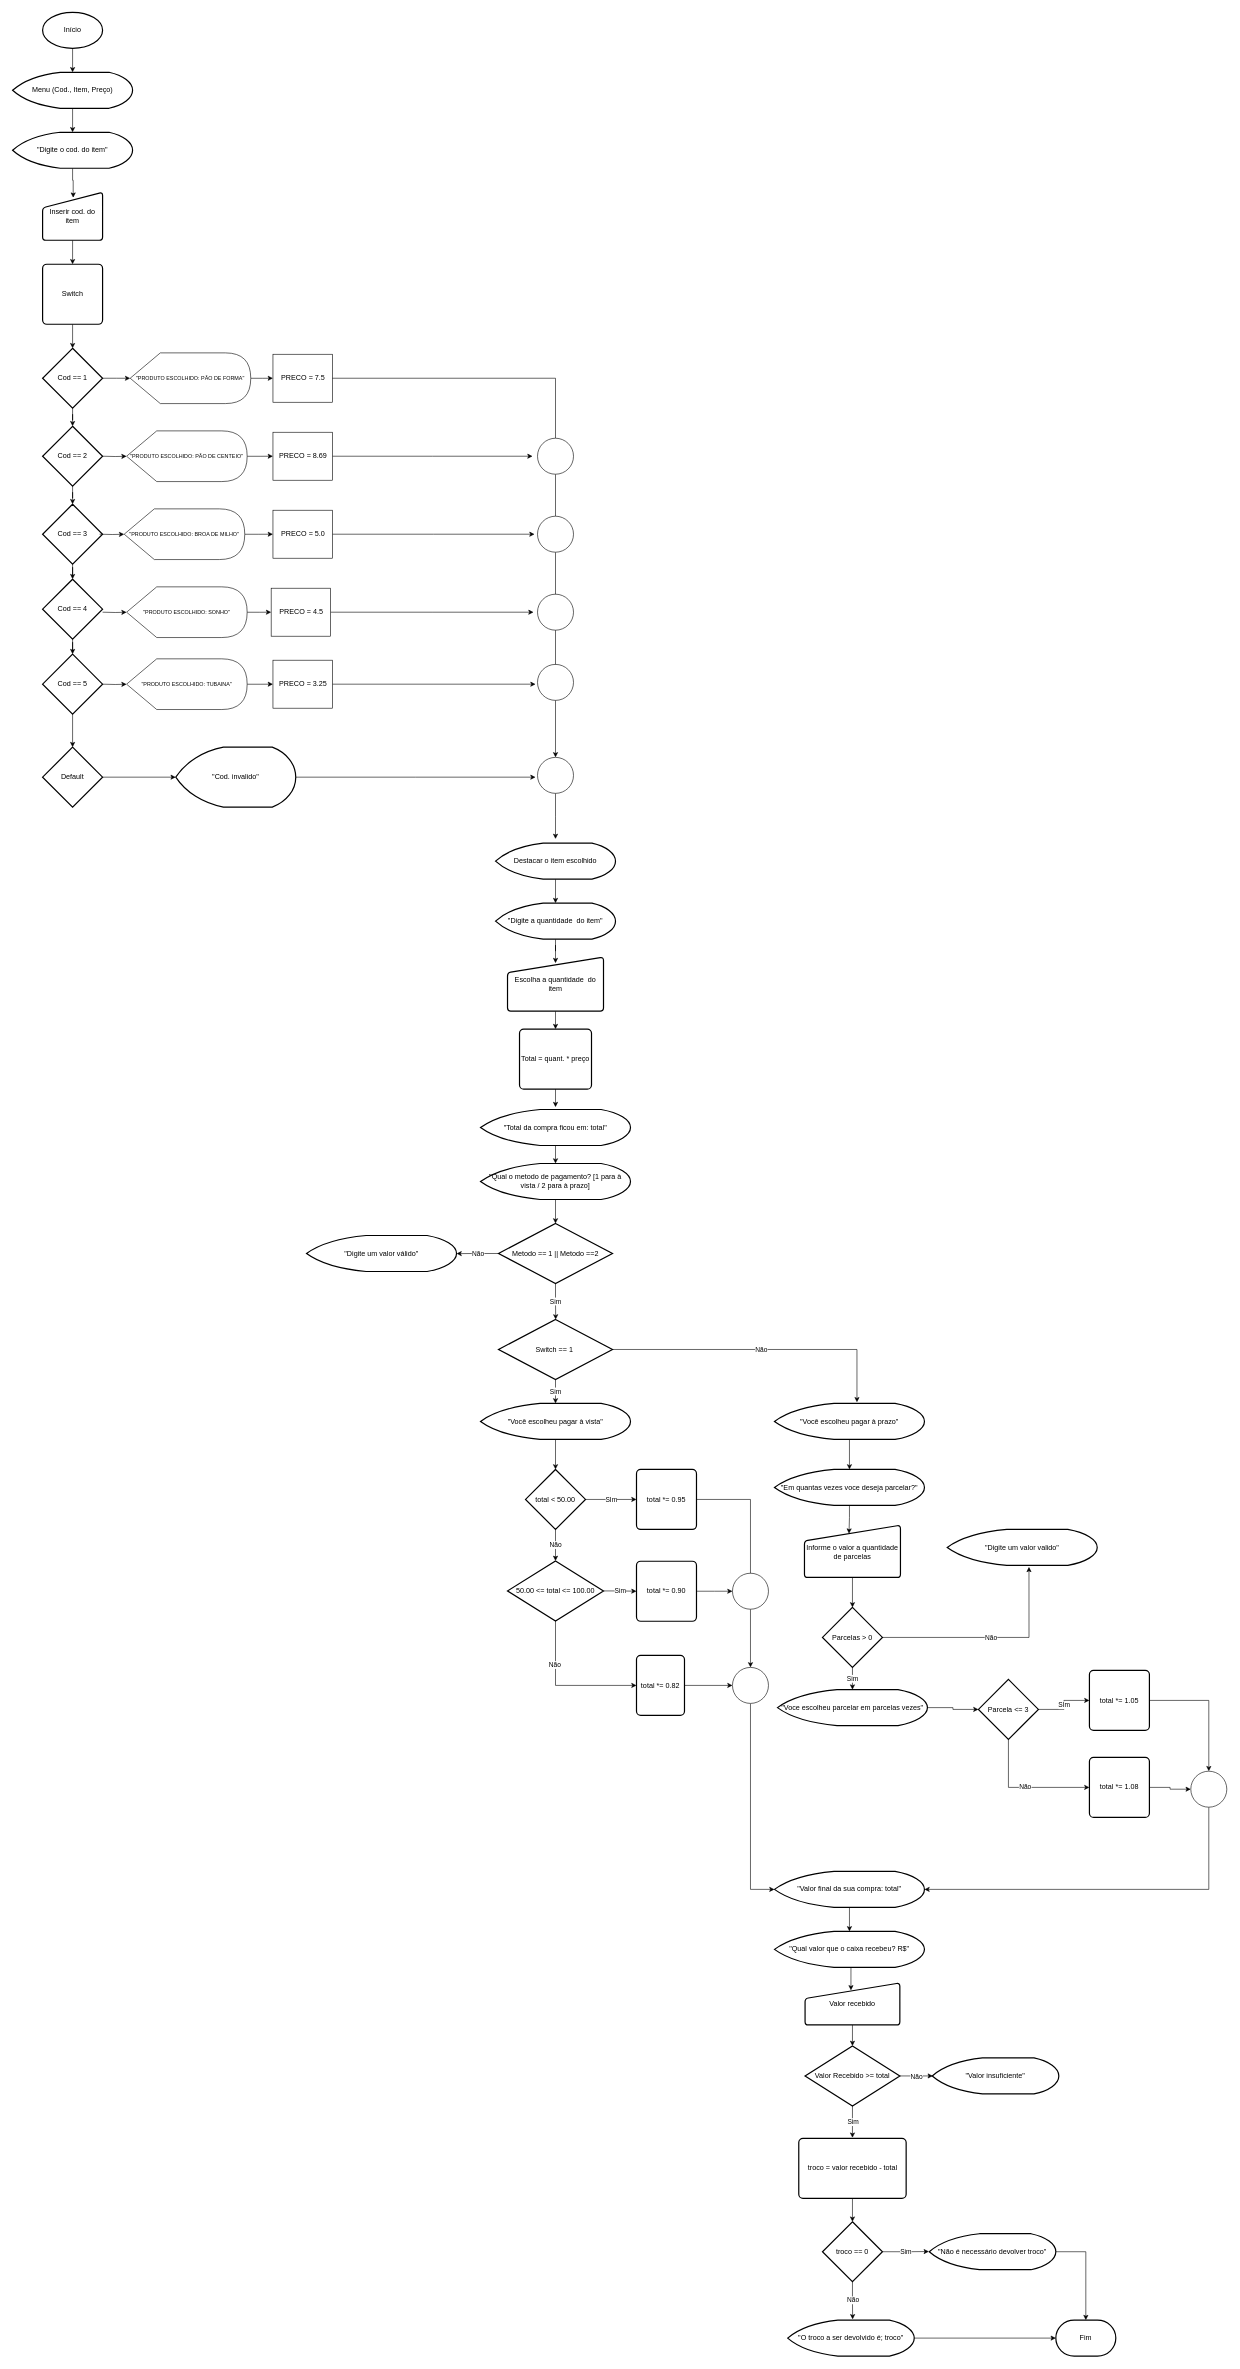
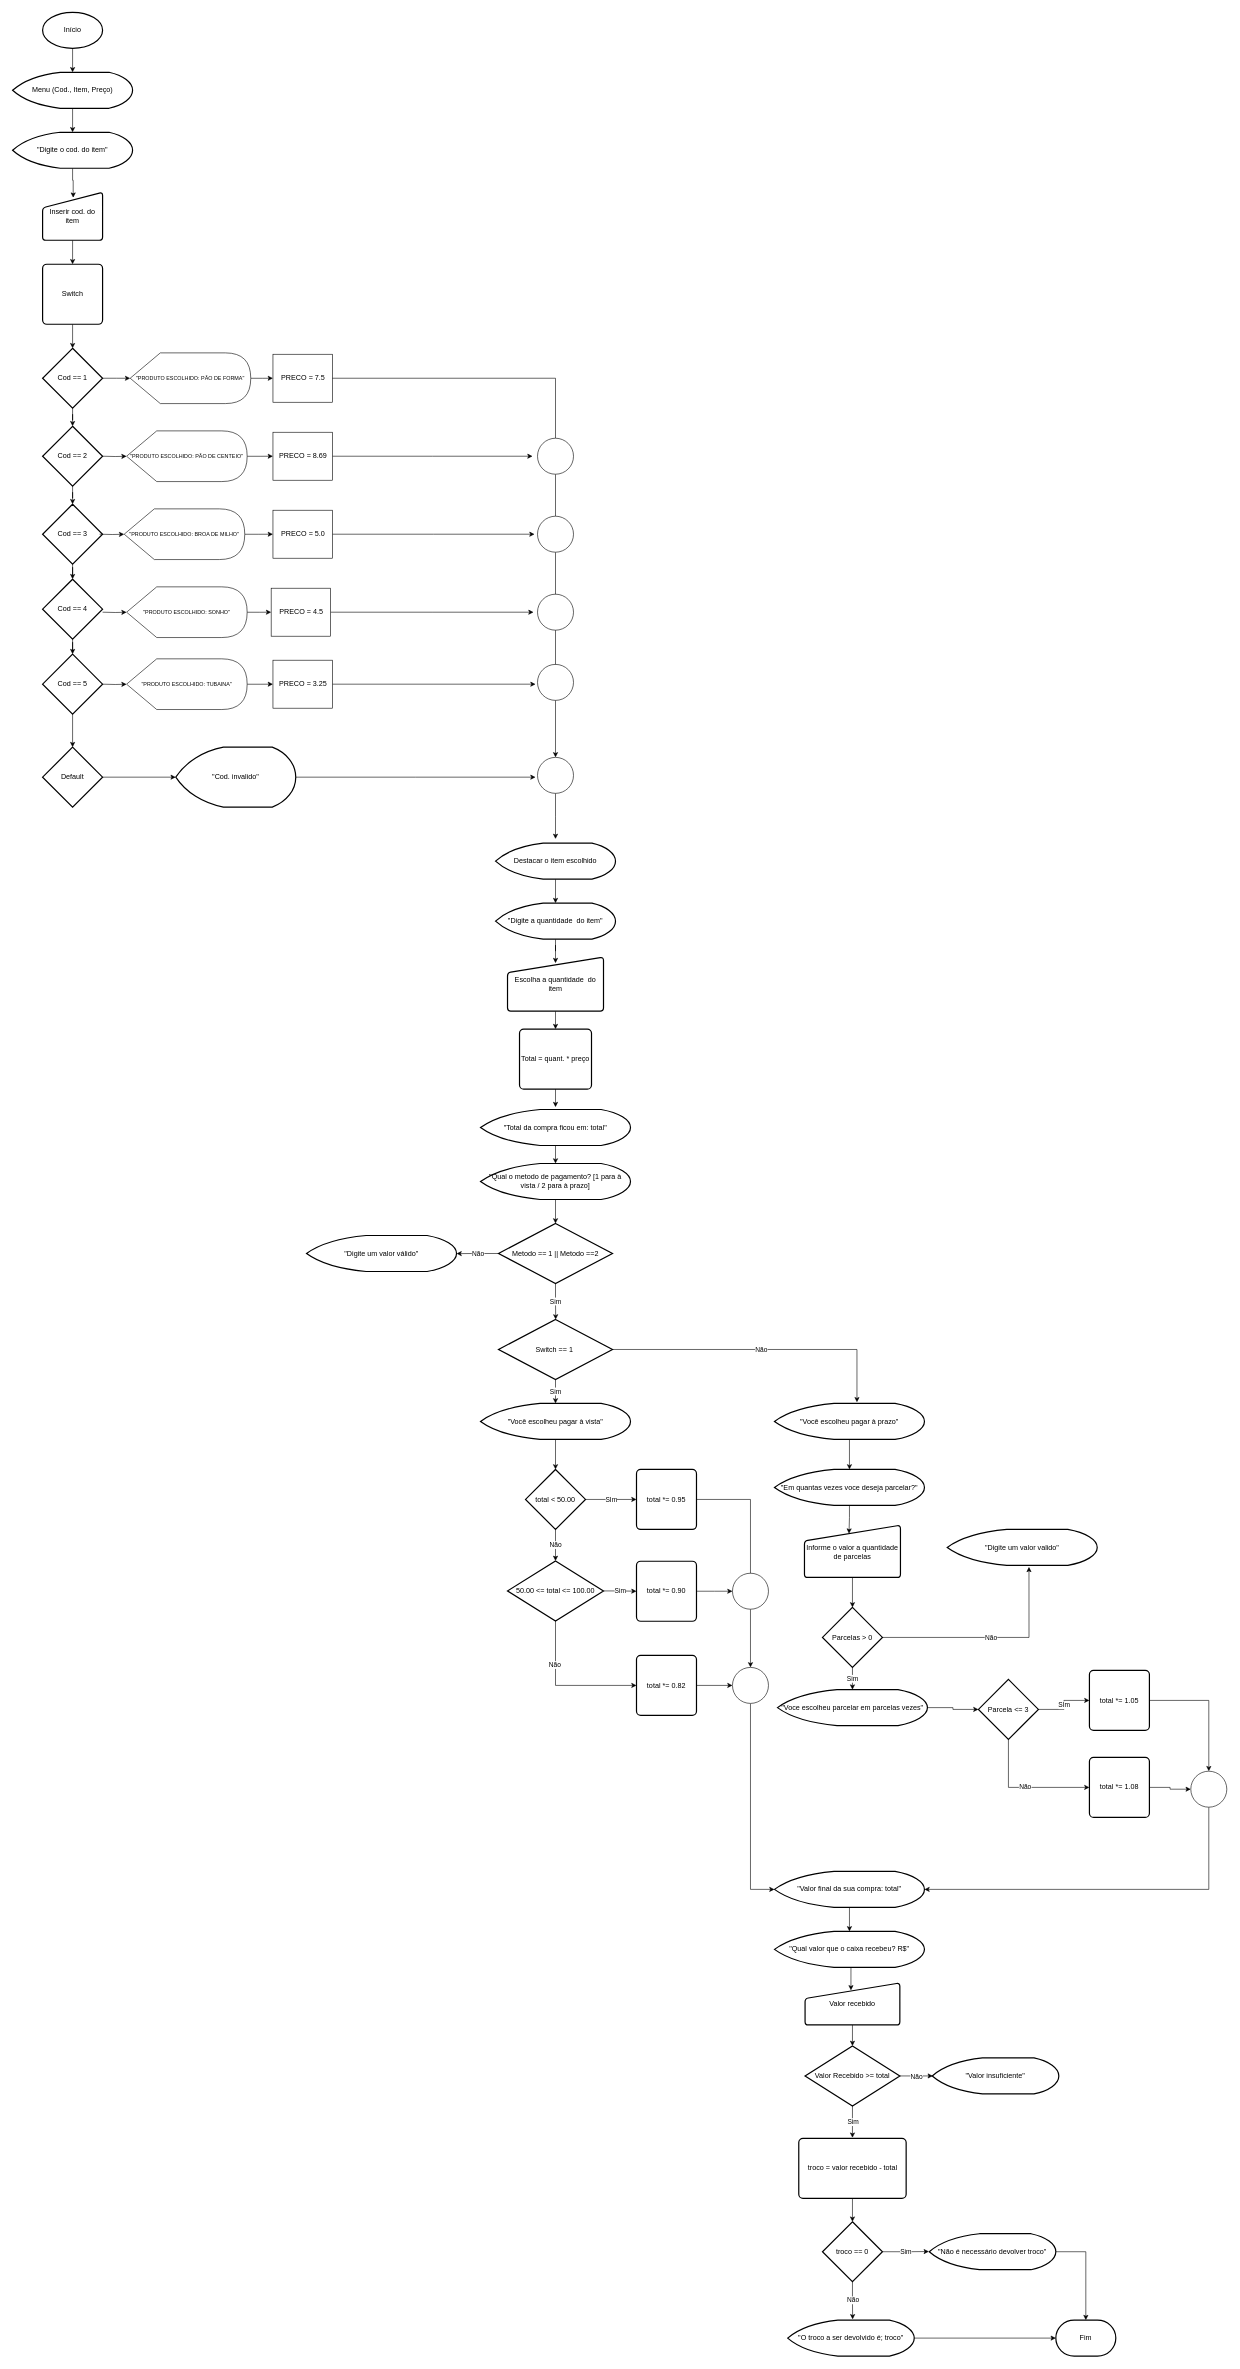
(660, 1686) -> (666, 1686)
